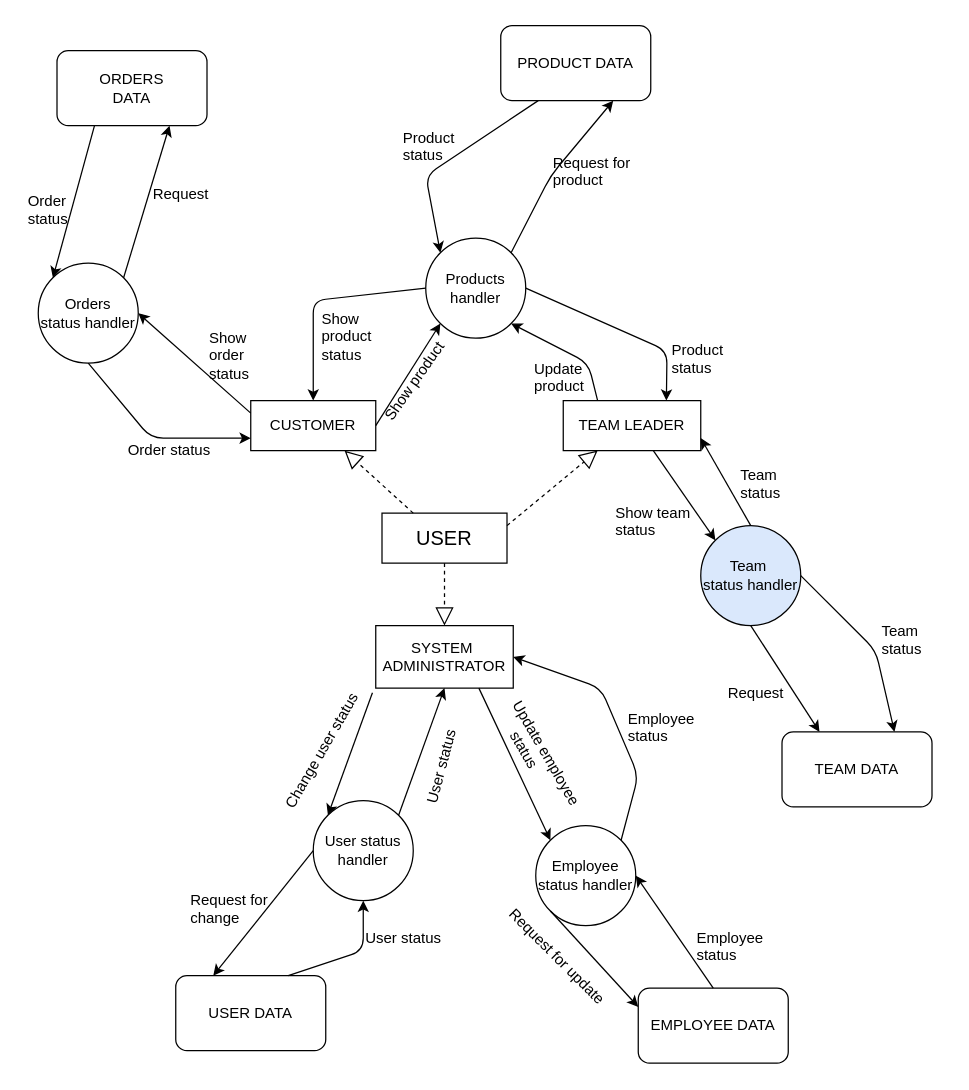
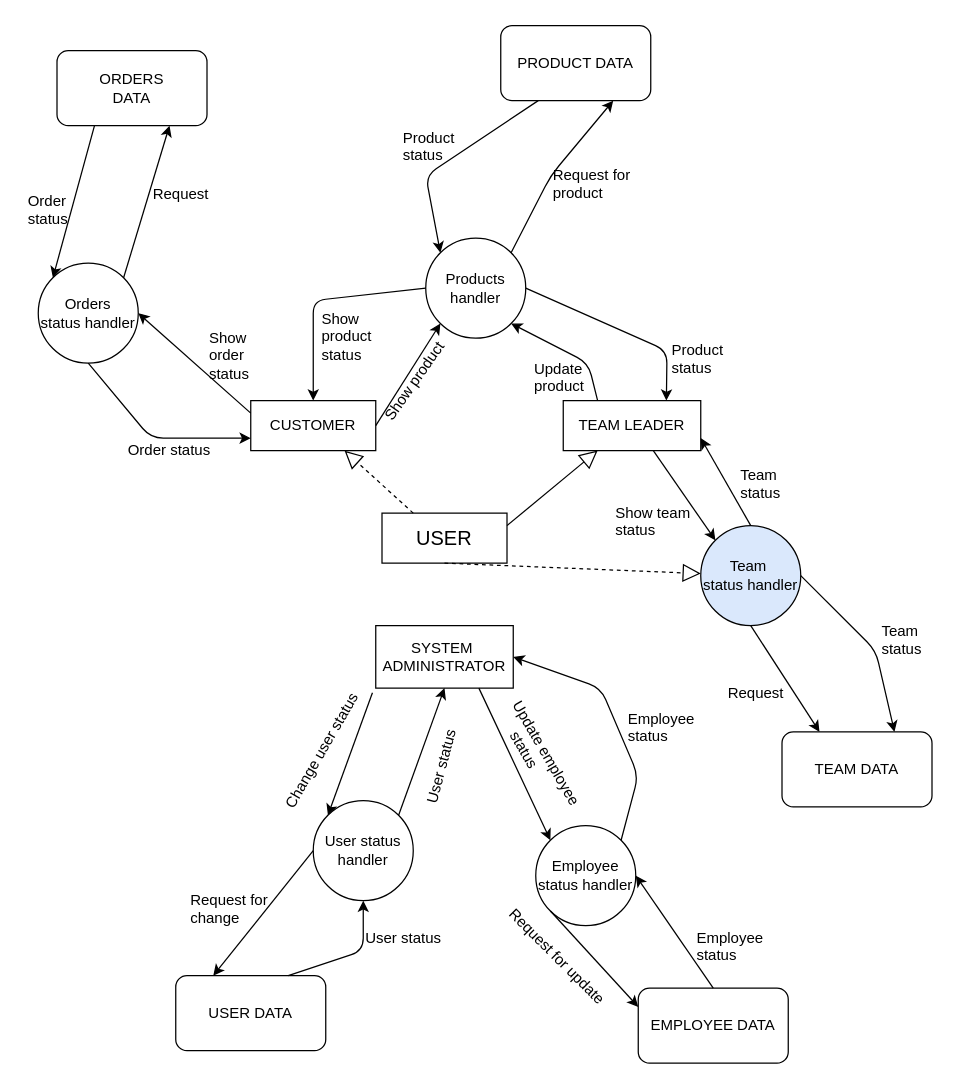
(601, 169) -> (601, 182)
(546, 493) -> (546, 493)
(444, 586) -> (574, 568)
